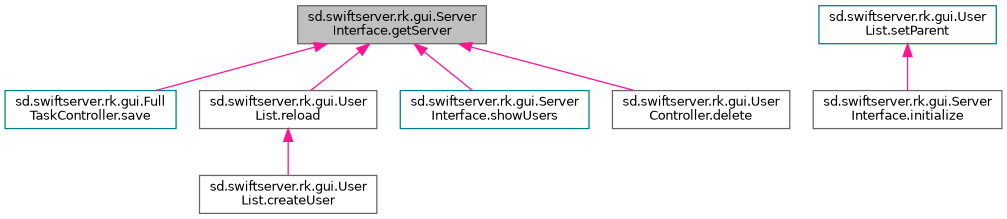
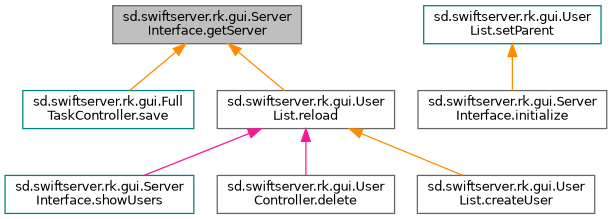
(235, 69) -> (153, 71)
(553, 69) -> (306, 159)
(335, 71) -> (261, 71)
(448, 71) -> (197, 154)
(908, 74) -> (512, 74)
(288, 159) -> (412, 154)
